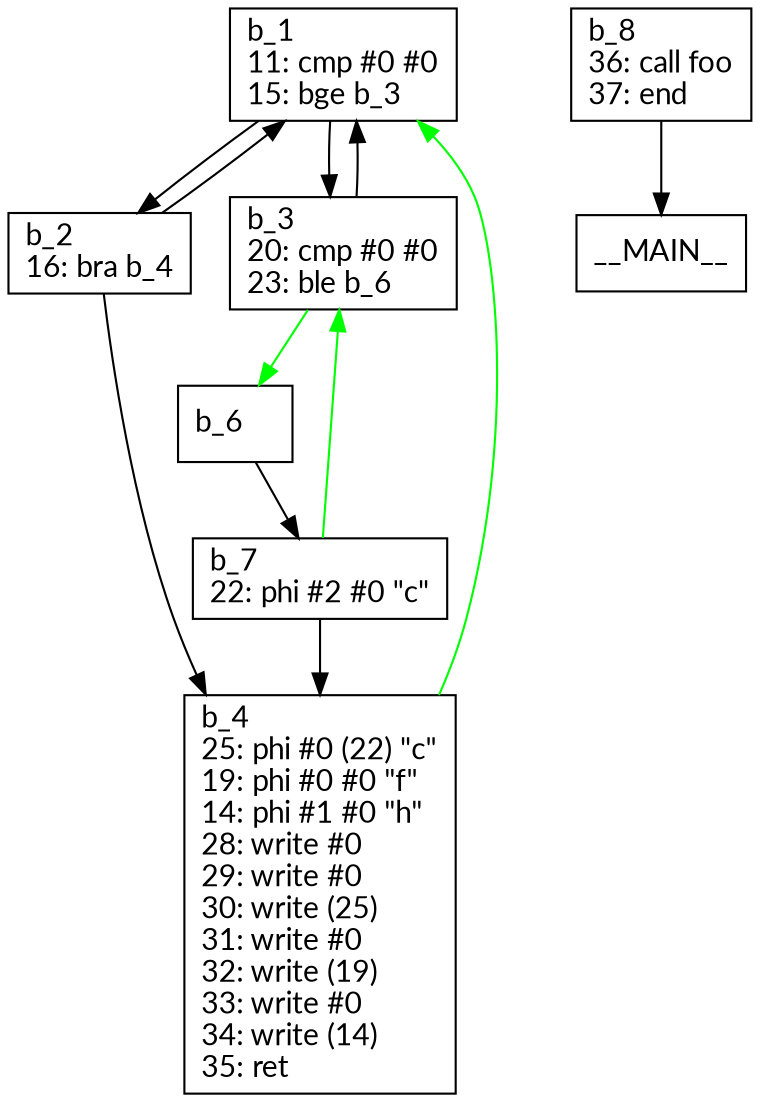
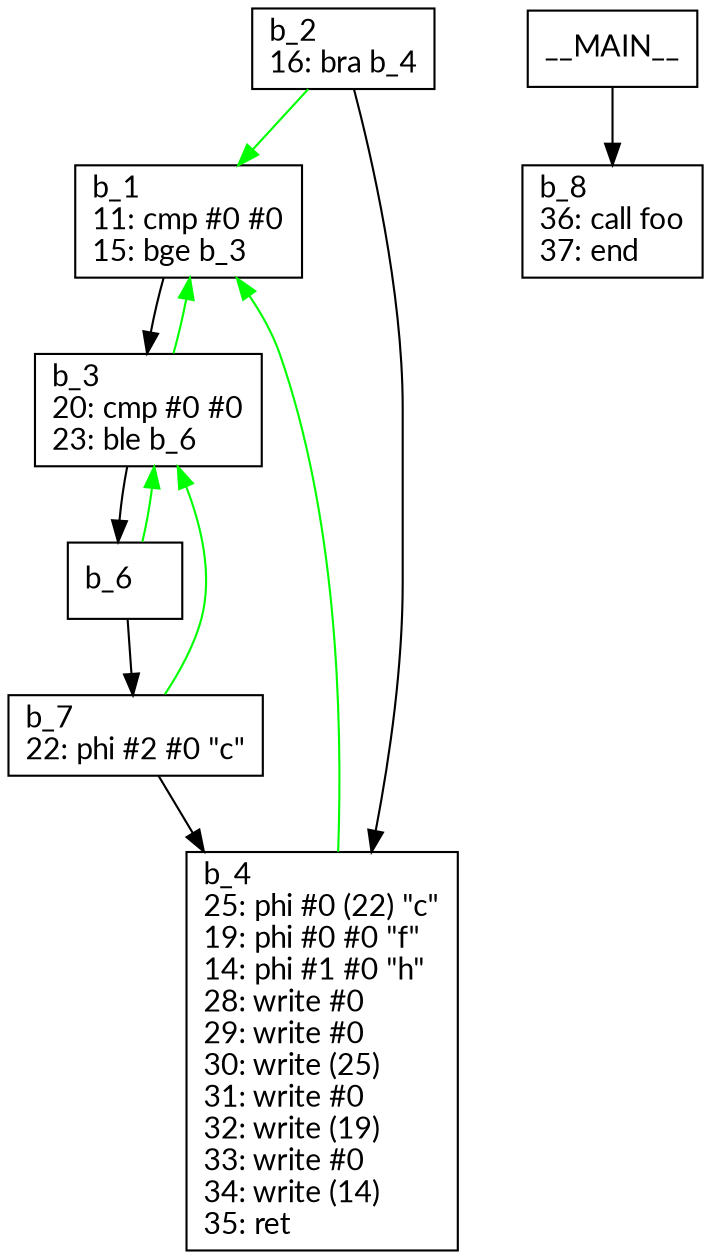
(661, 157) -> (613, 115)
(206, 160) -> none
(358, 170) -> (180, 327)
(215, 174) -> (281, 119)
(289, 338) -> (123, 493)
none -> (148, 515)
